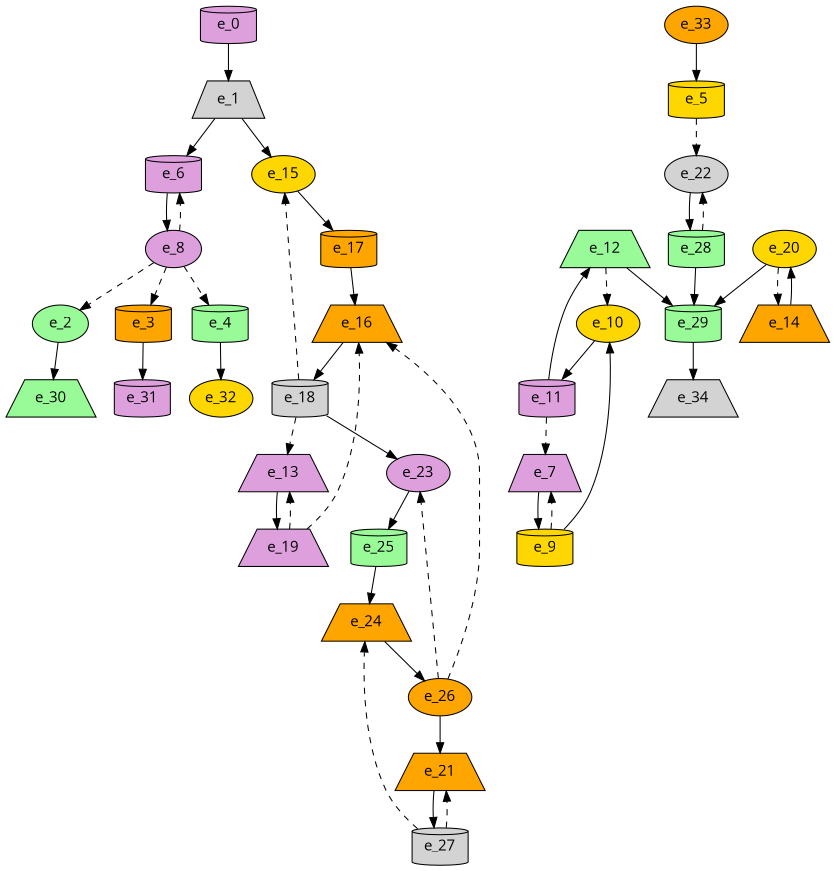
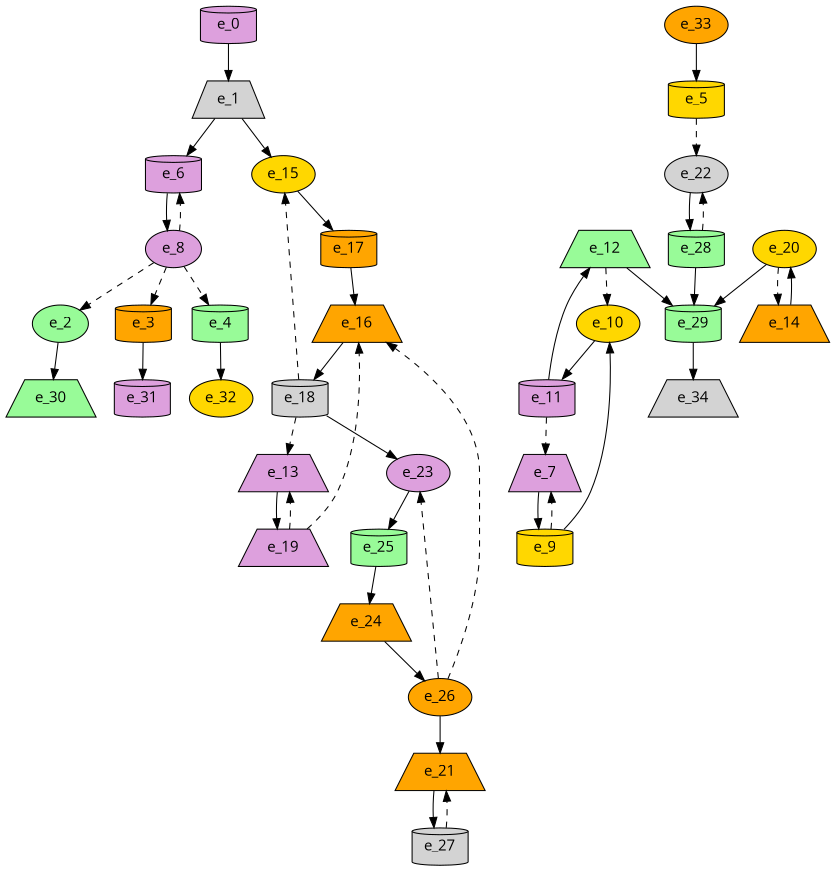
(372, 747) -> none
